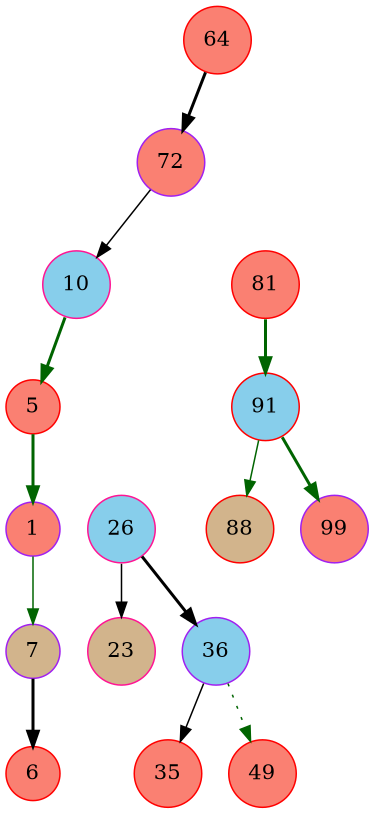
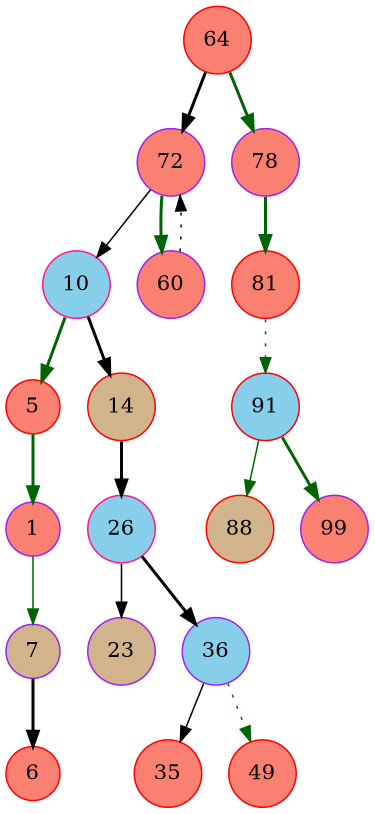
none -> (266, 162)
none -> (171, 285)
(266, 338) -> (266, 338)
none -> (122, 407)
(122, 651) -> (122, 651)
